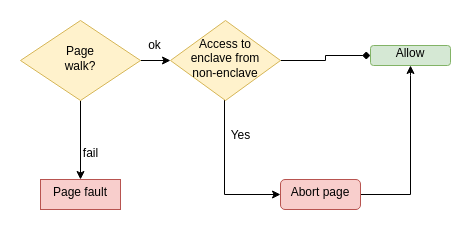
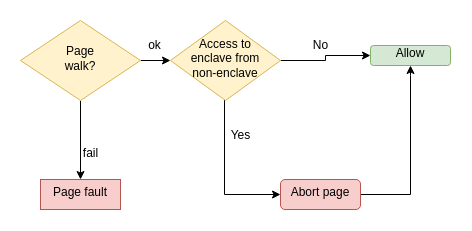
none -> (321, 46)
(361, 56) -> (362, 56)
